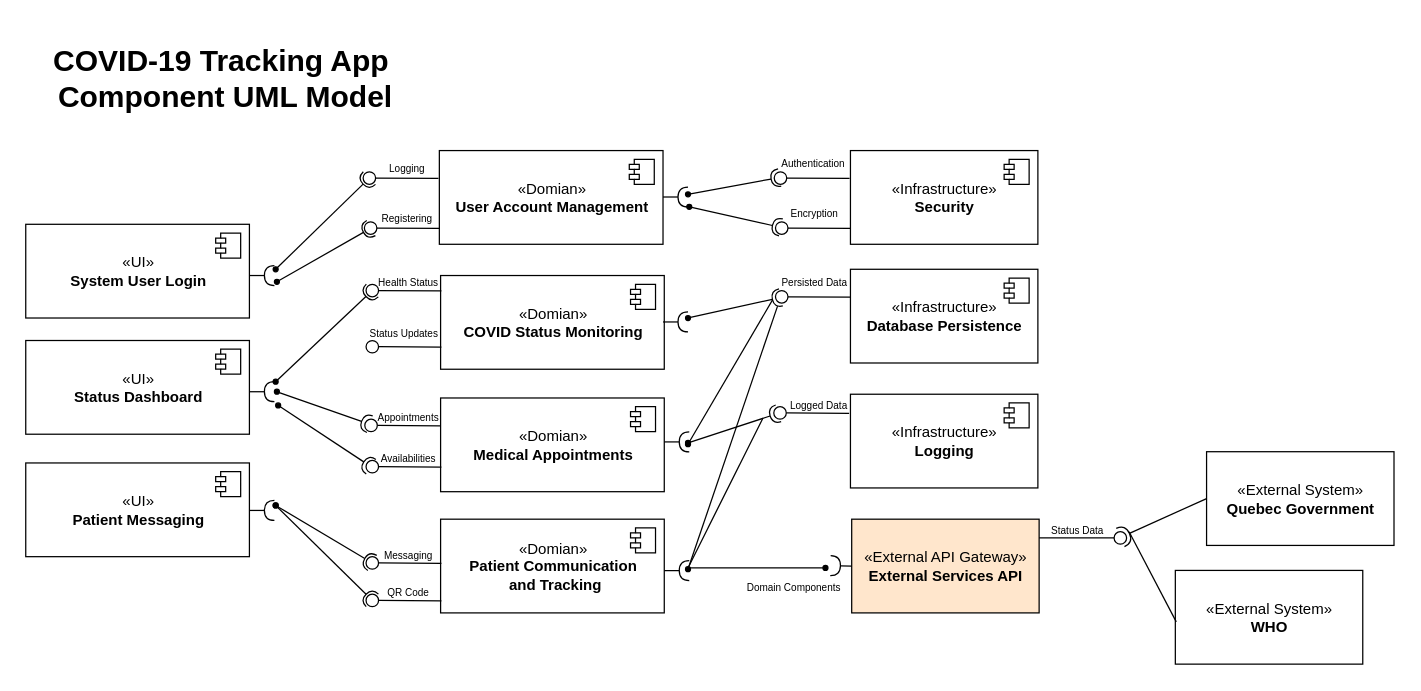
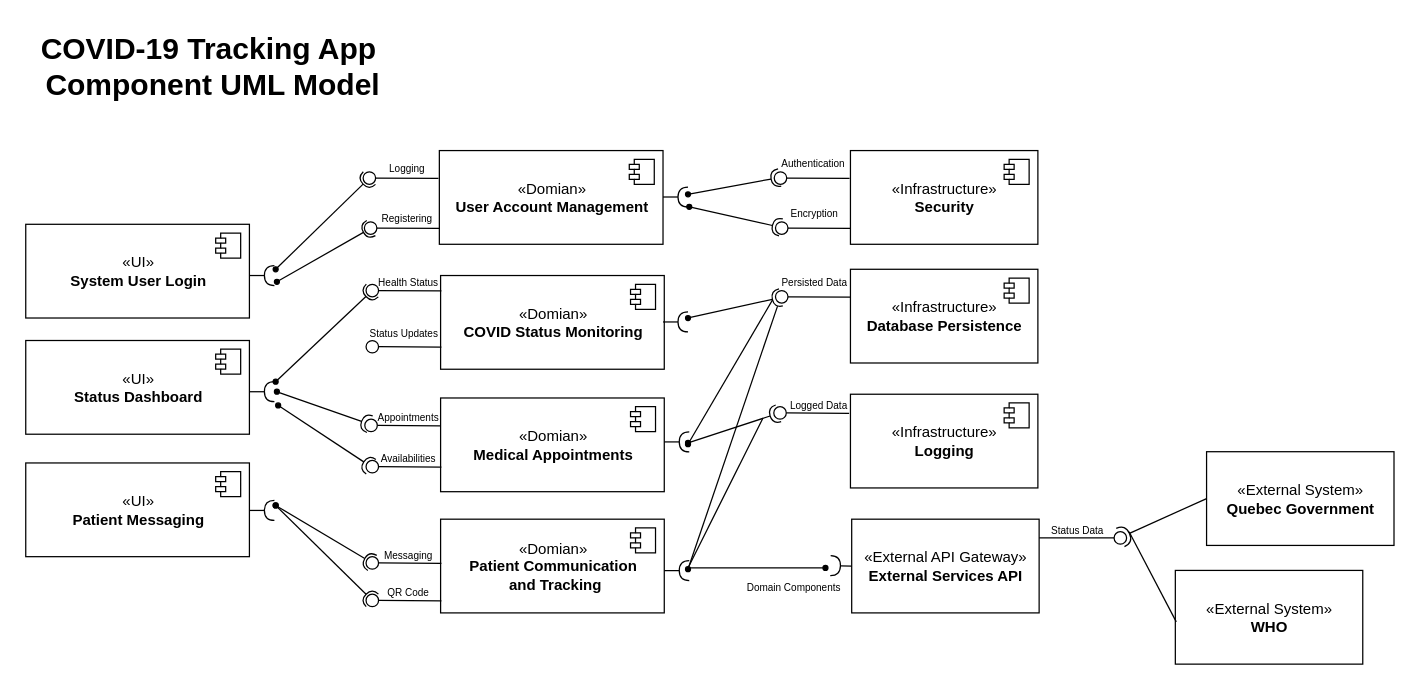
(226, 79) -> (213, 66)
(946, 566) -> (946, 566)
